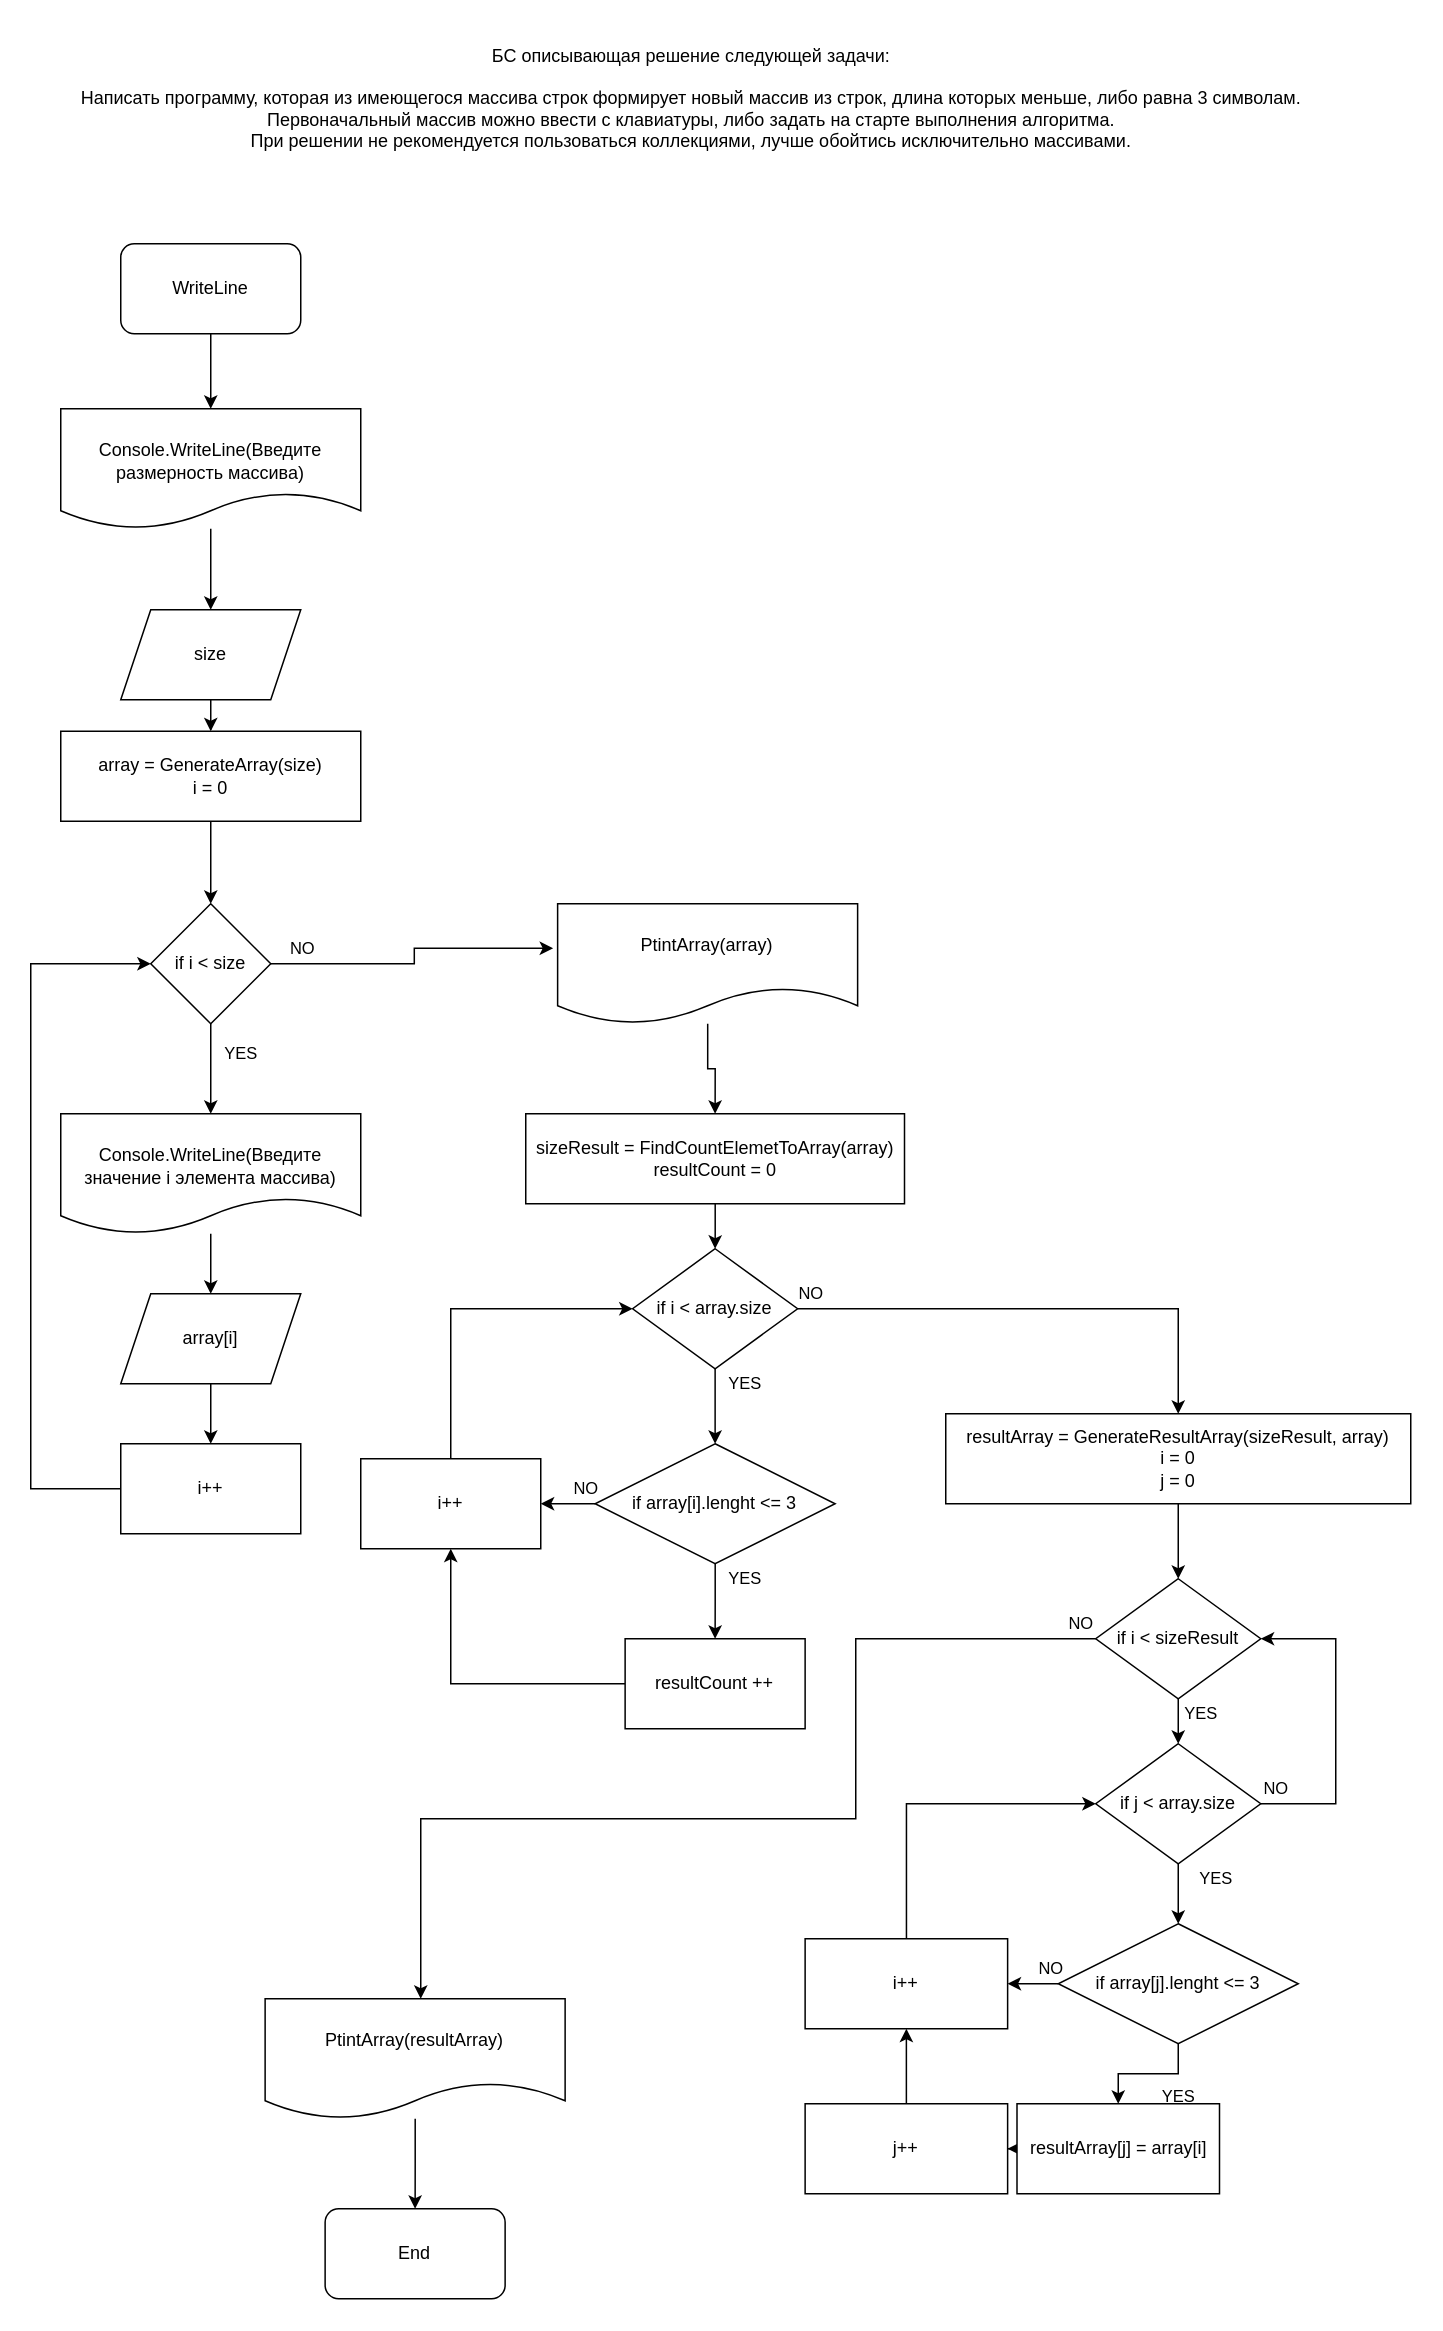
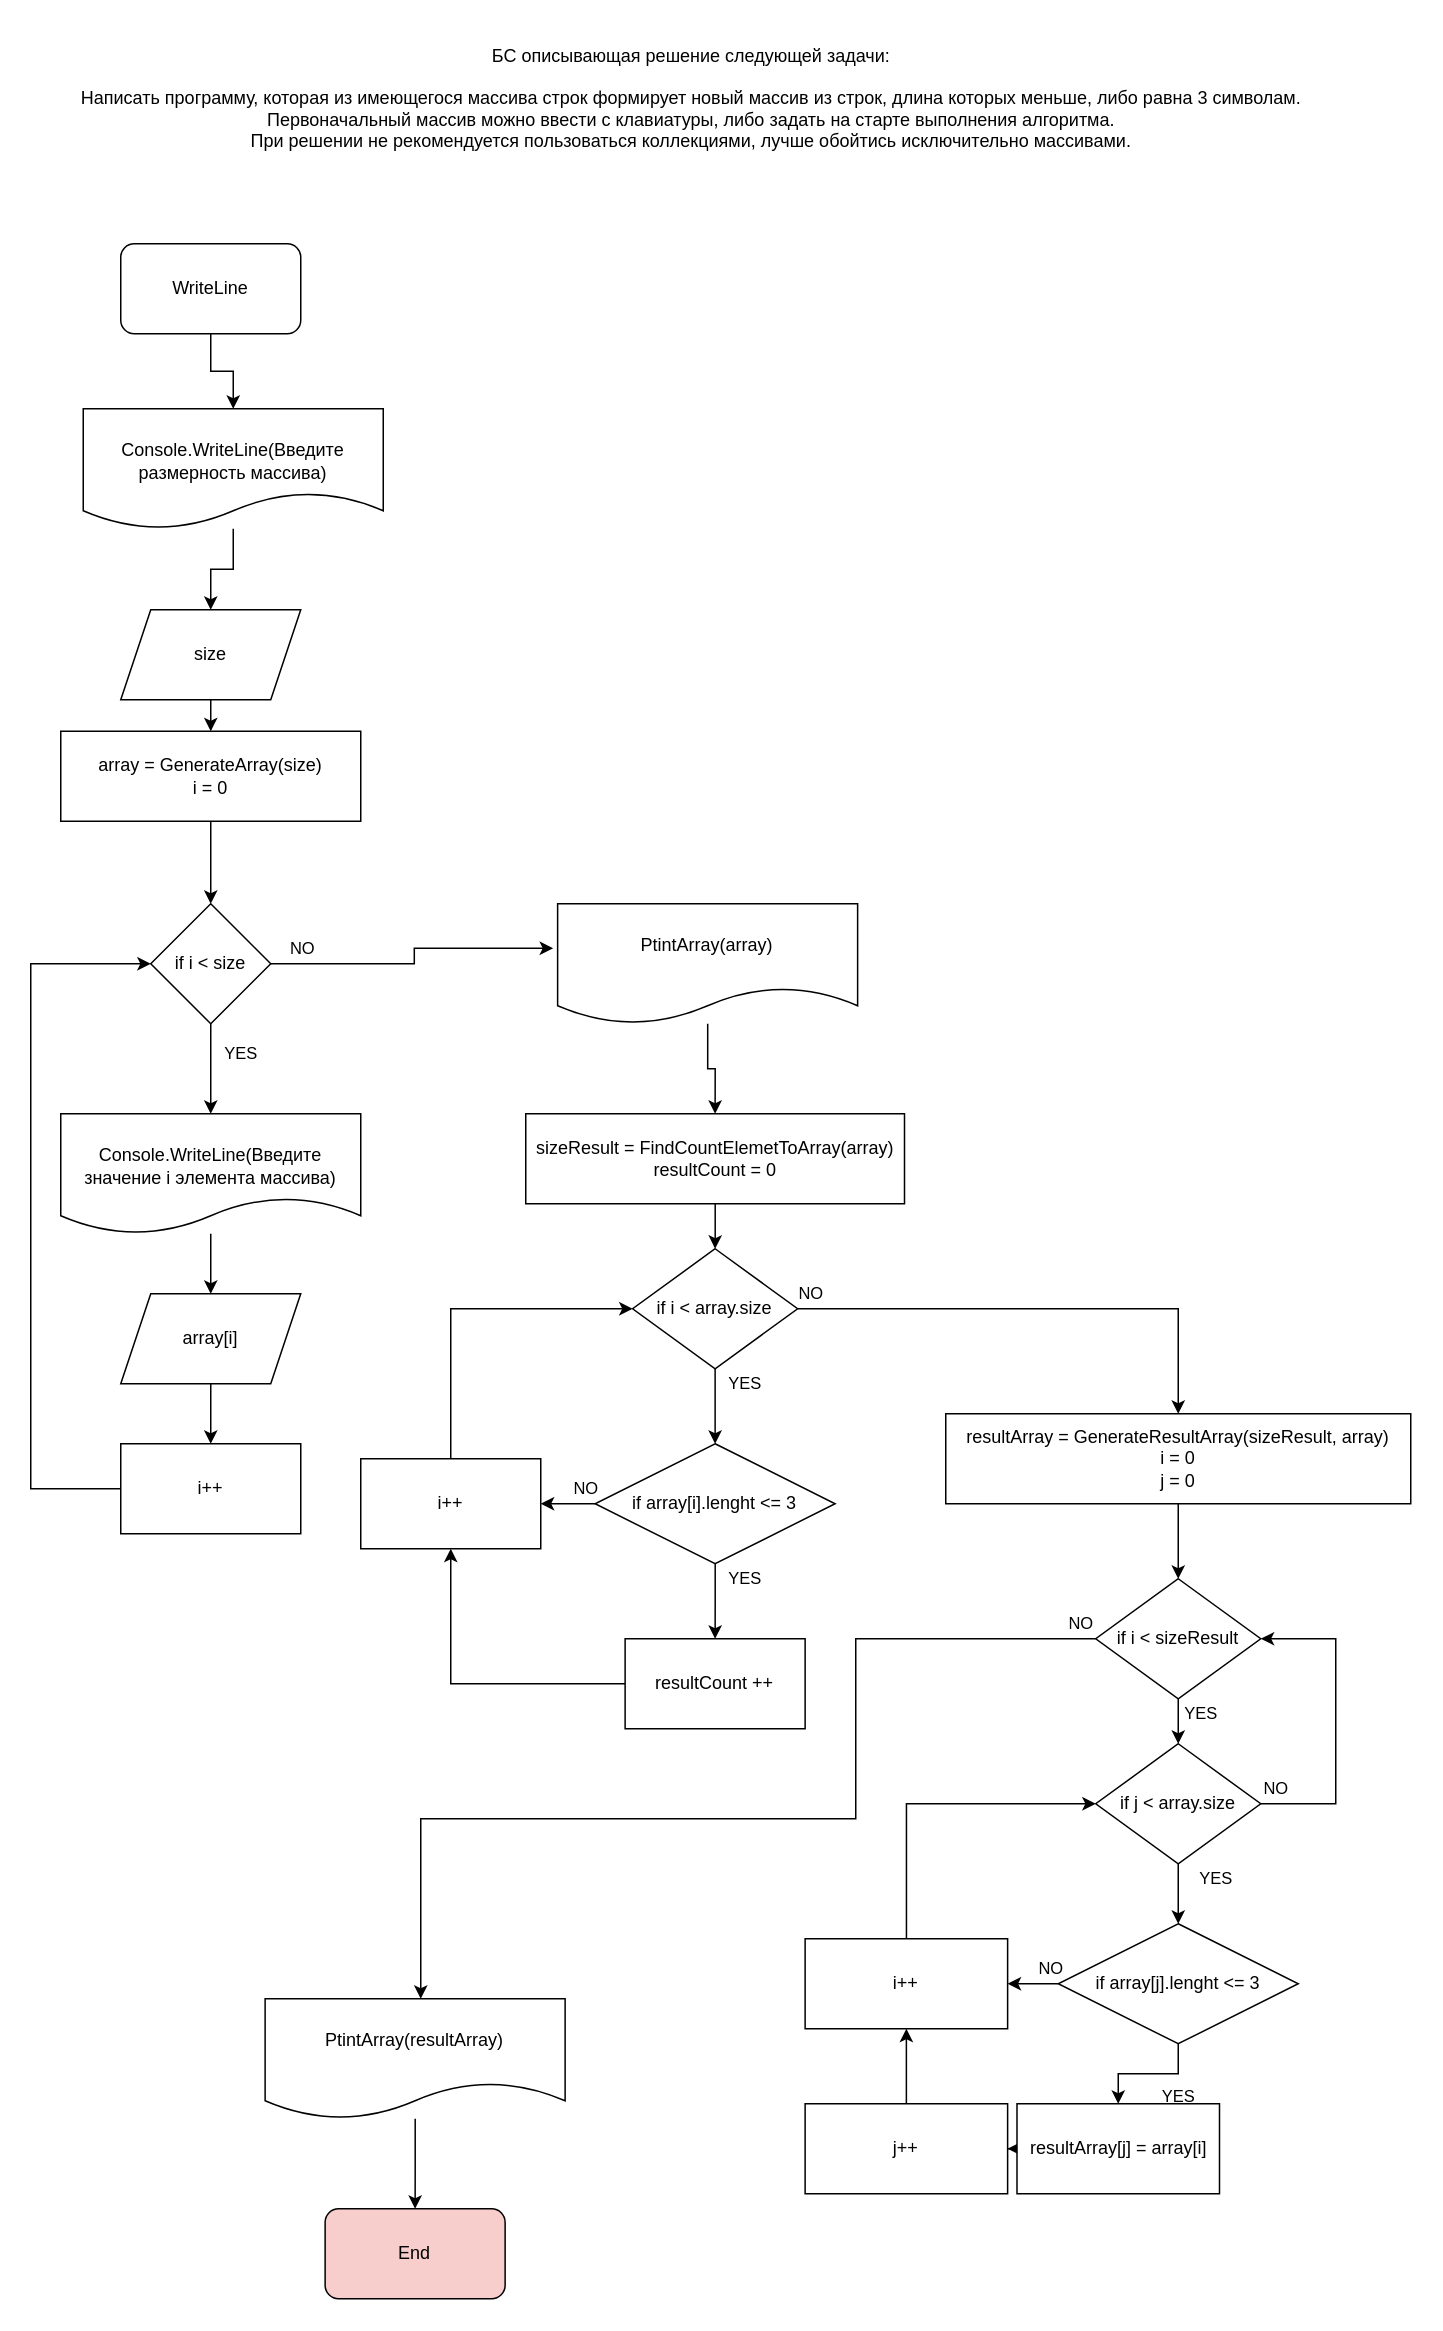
(211, 469) -> (233, 469)
(415, 2254) -> (415, 2254)
